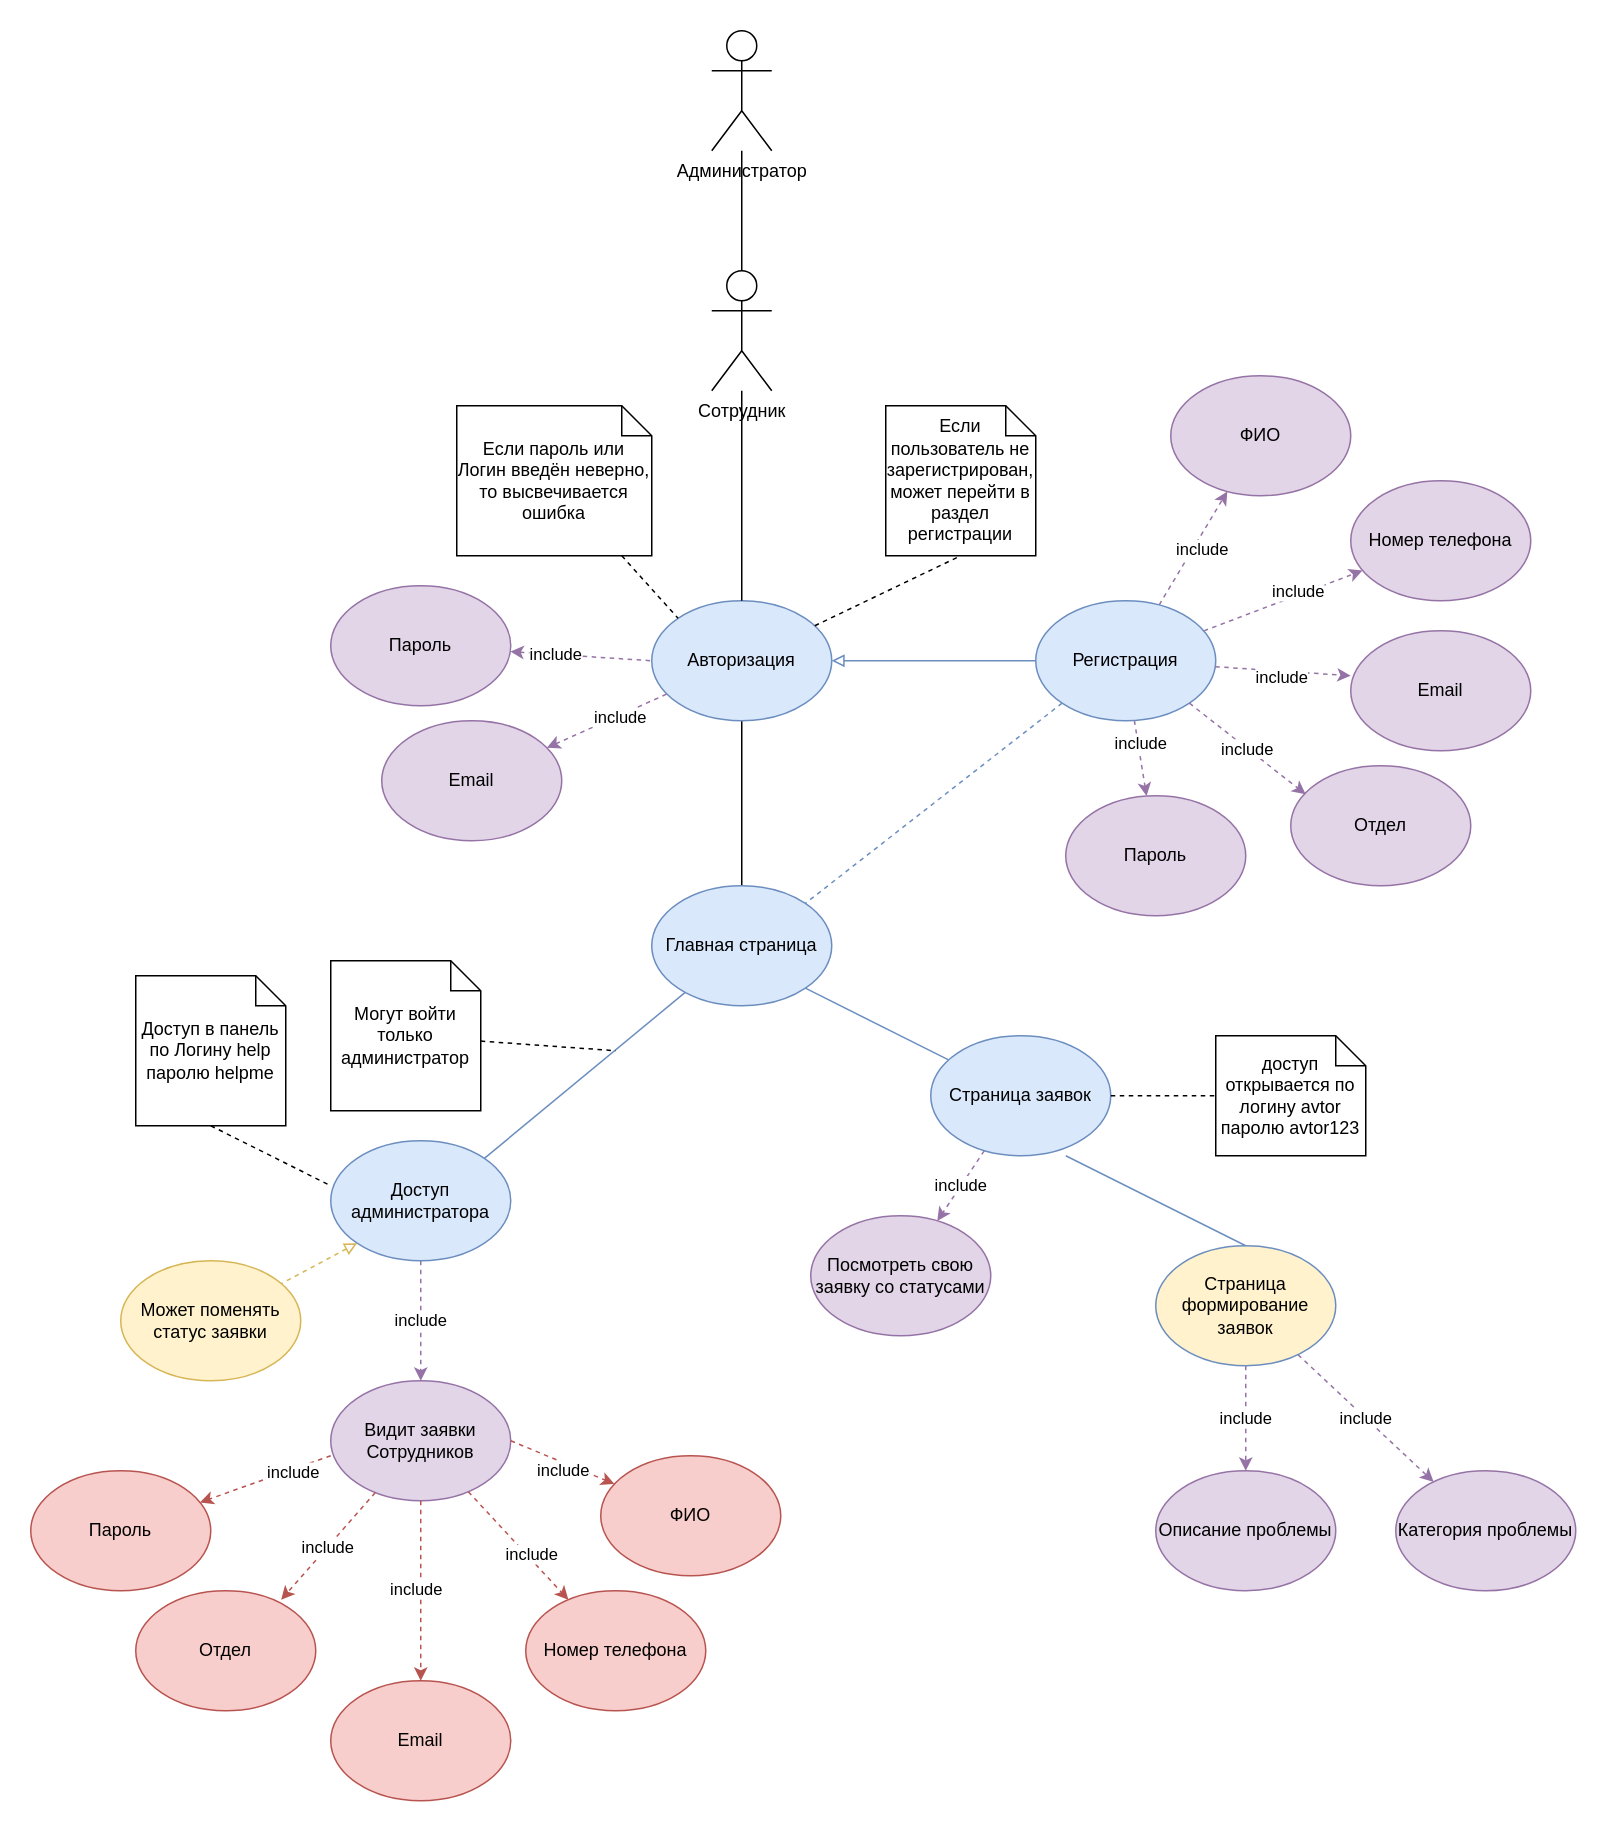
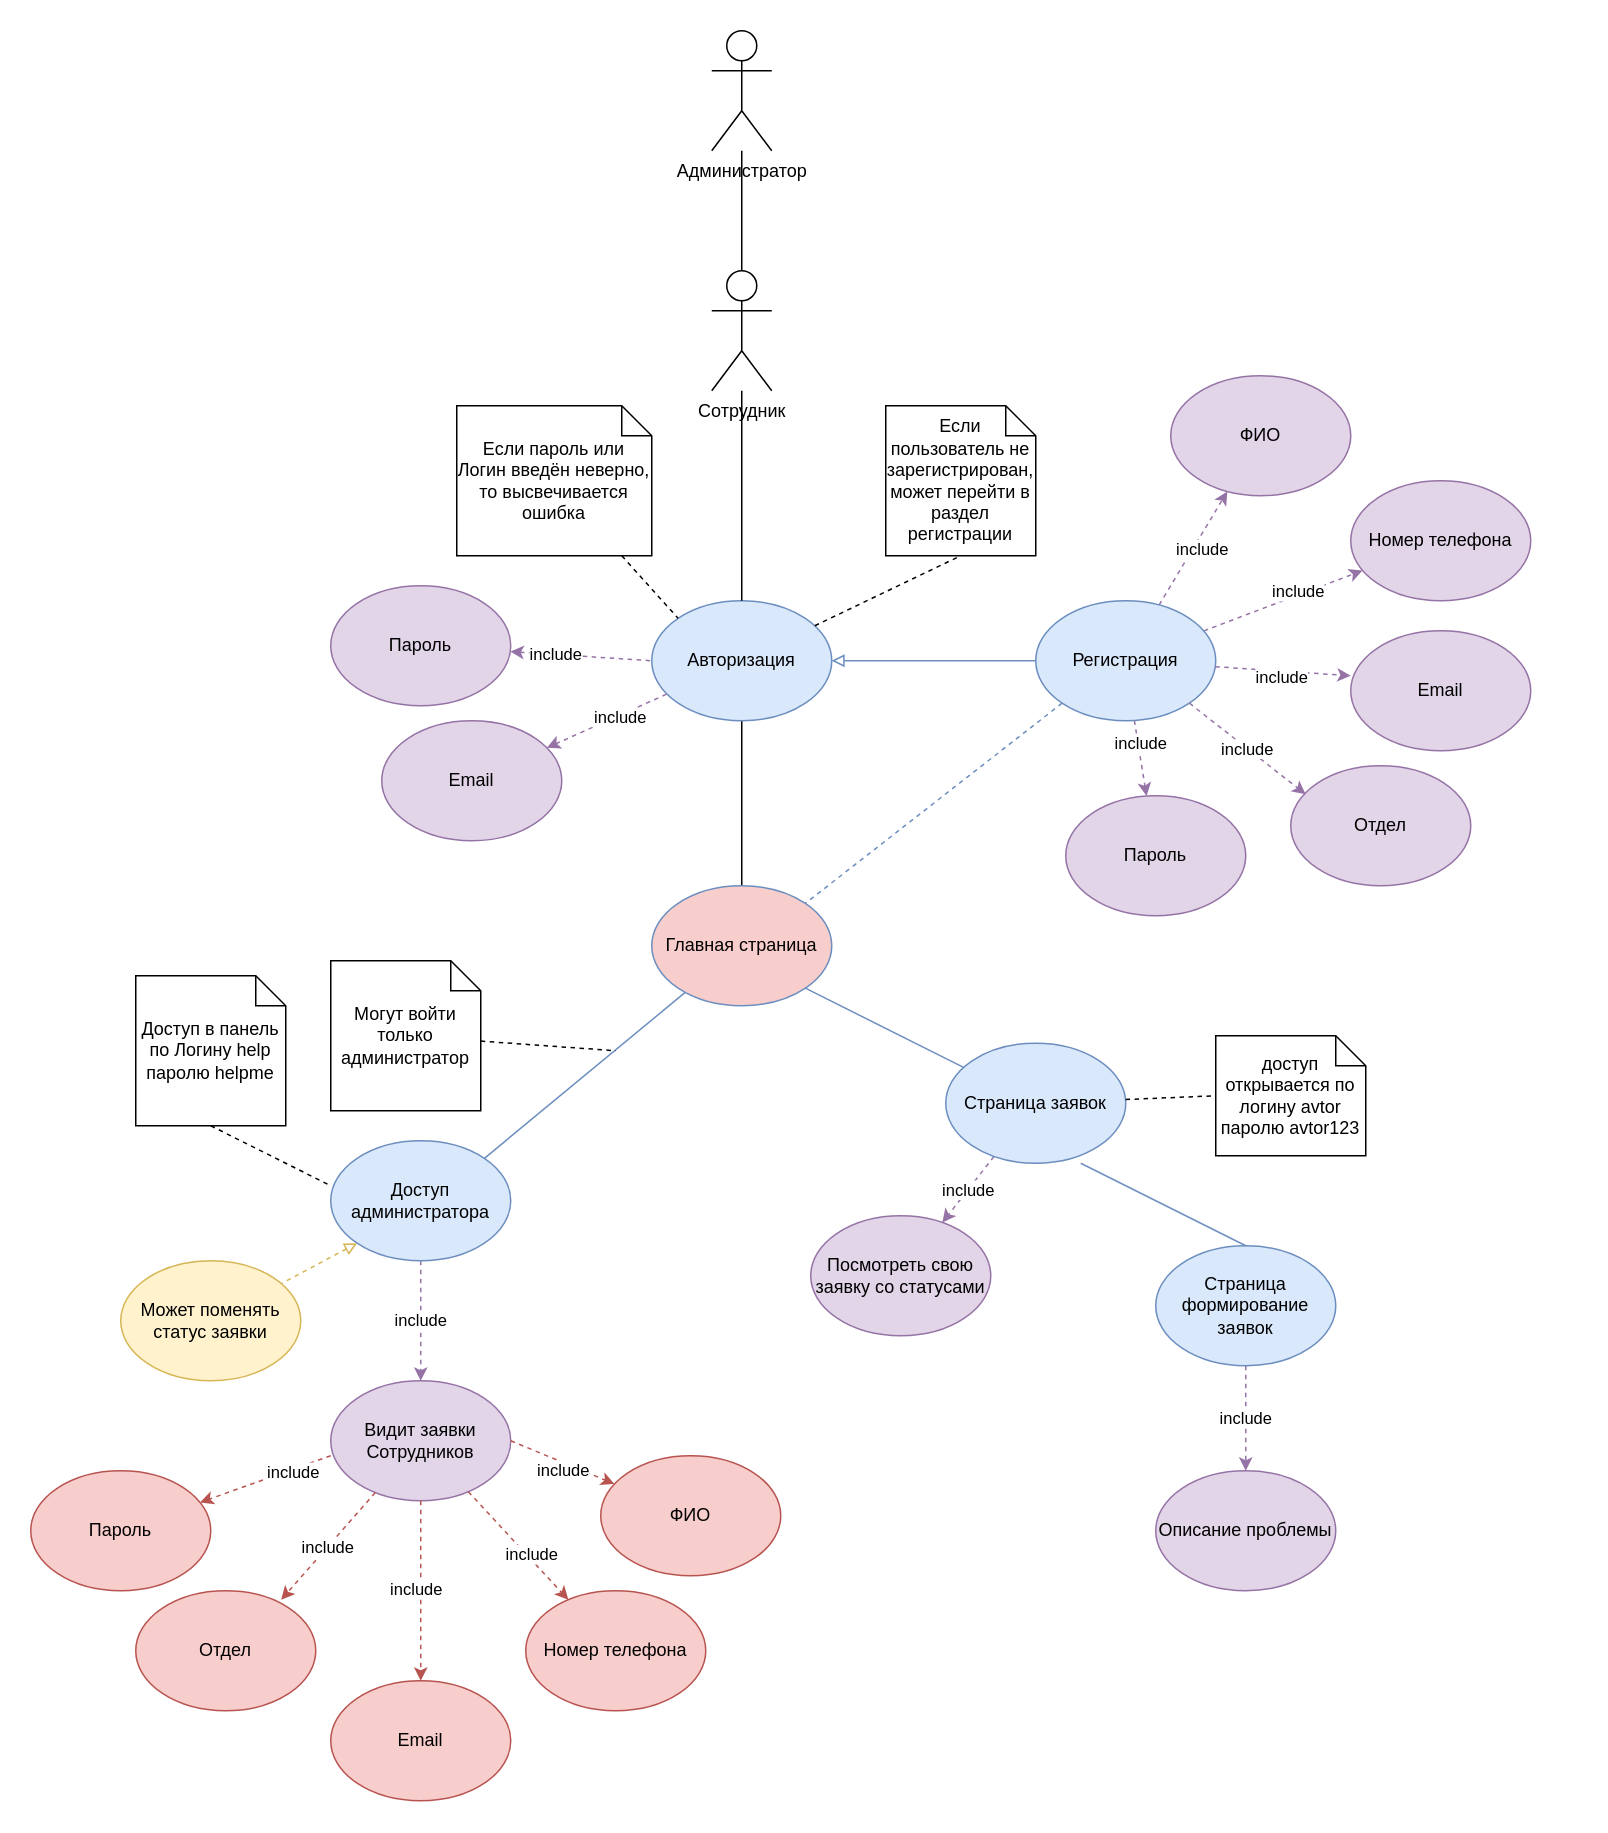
(742, 946) -> (742, 946)
(1021, 1096) -> (1036, 1103)
(1246, 1306) -> (1246, 1306)
(1362, 1415) -> none
(1486, 1531) -> none
